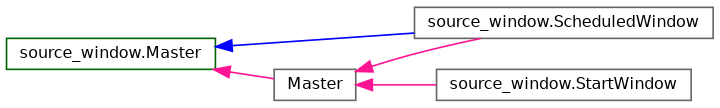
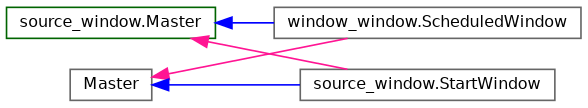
(564, 23) -> (428, 23)
(252, 75) -> (295, 59)
(404, 85) -> (234, 85)
